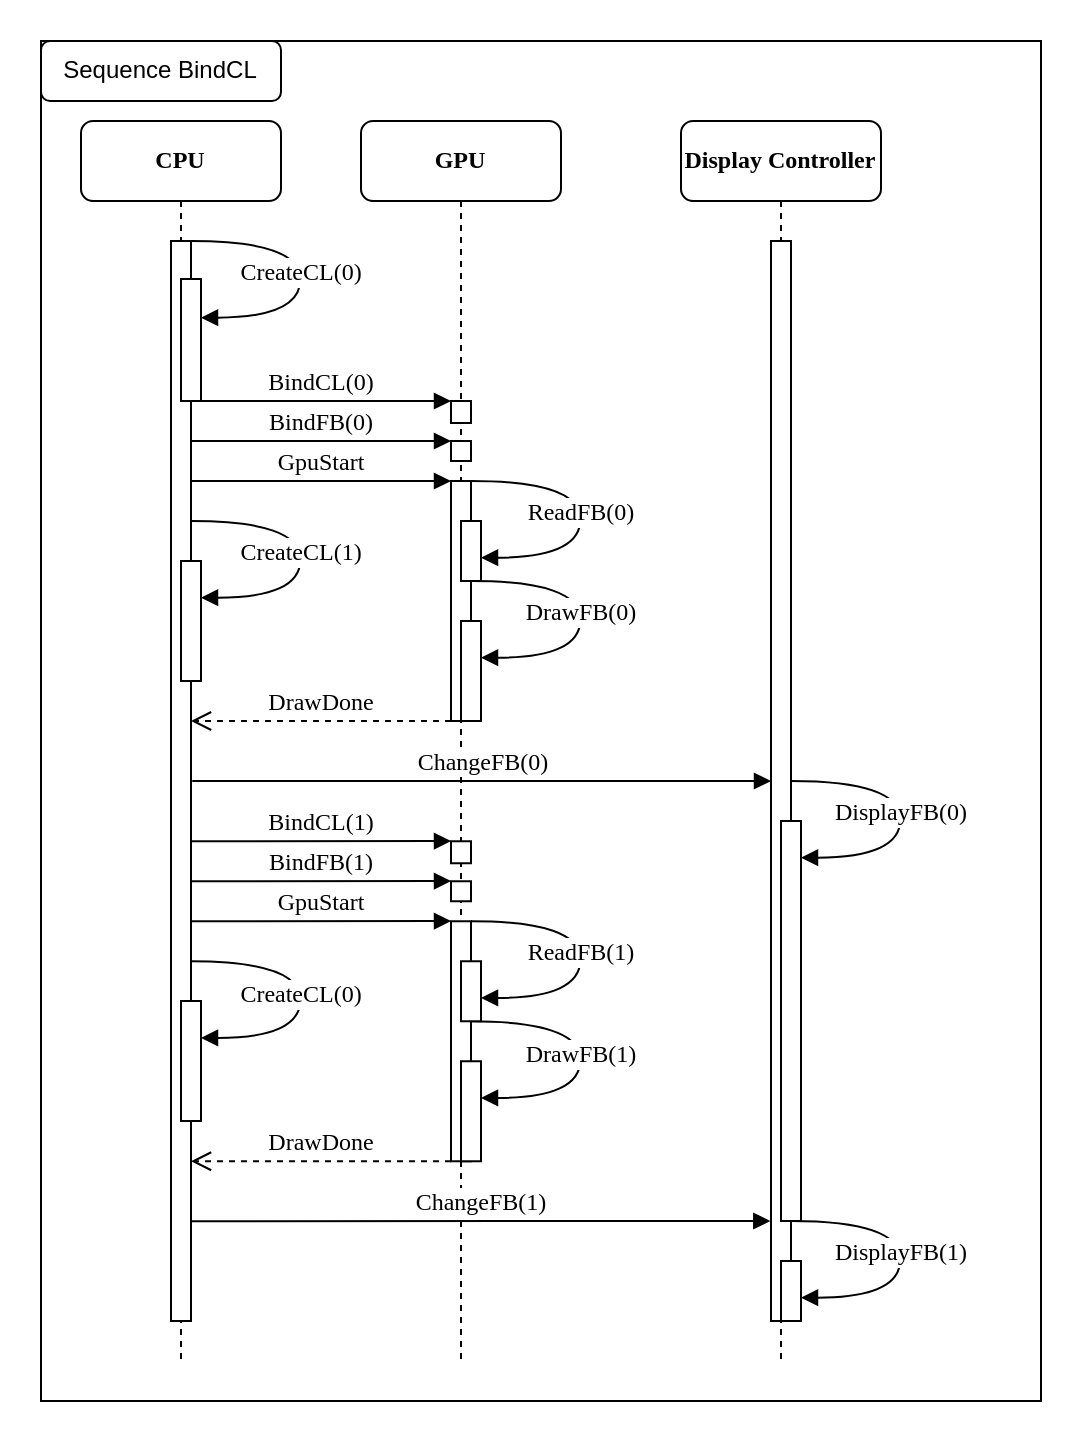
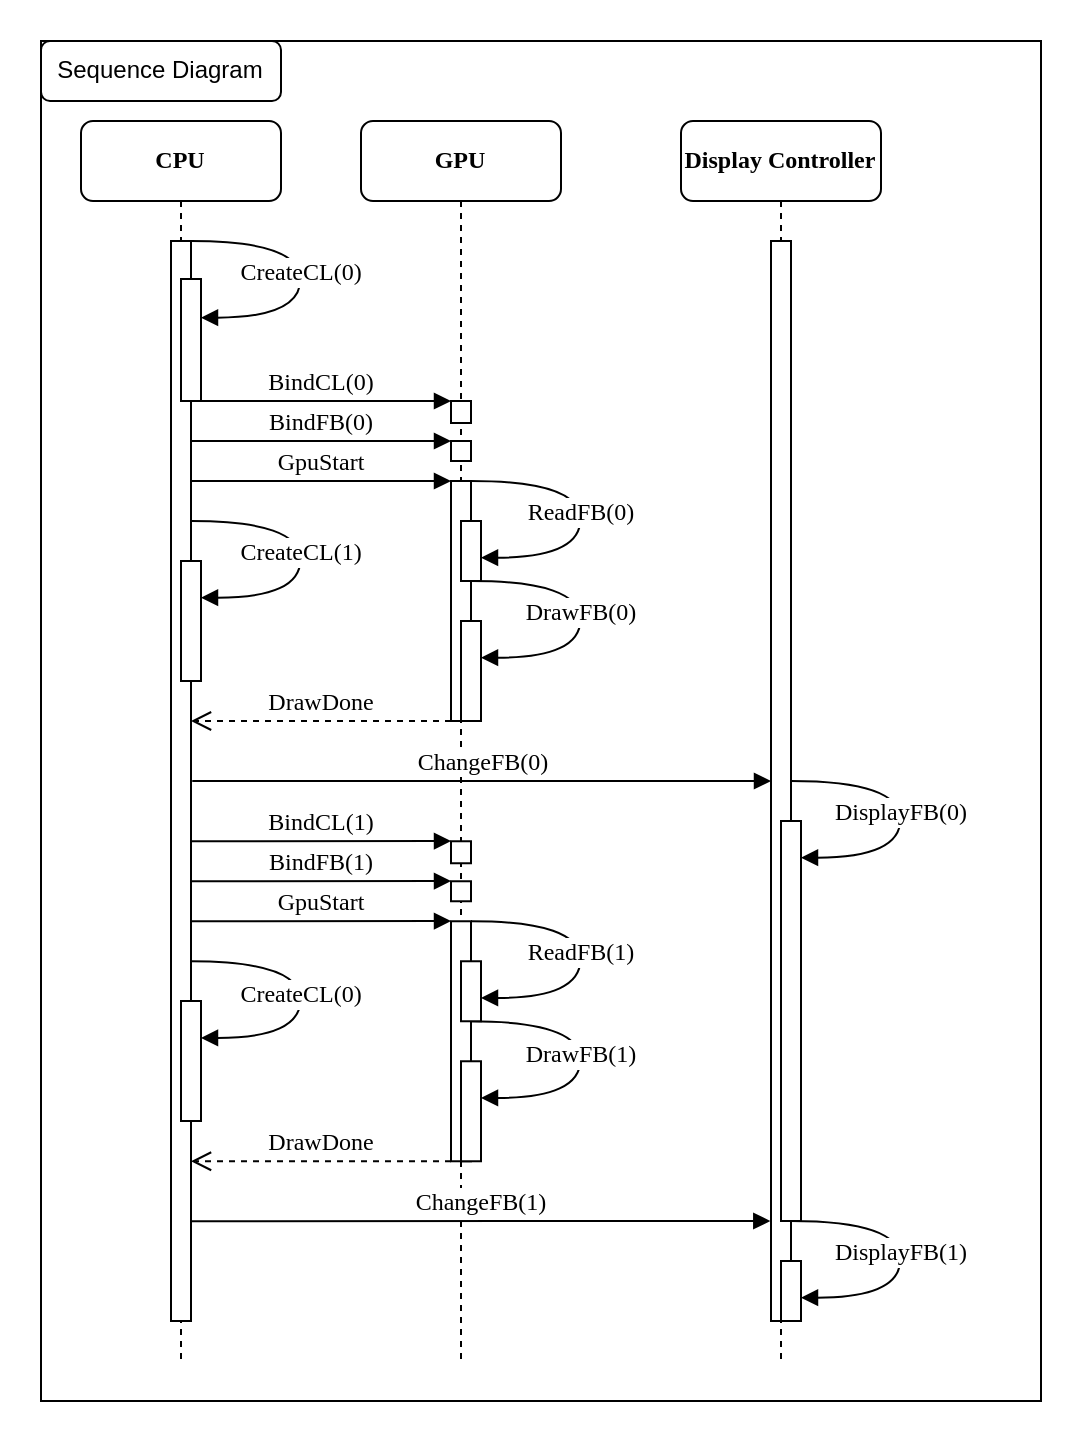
(161, 71) -> (161, 71)
